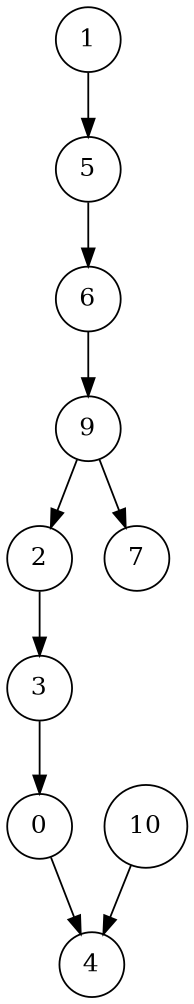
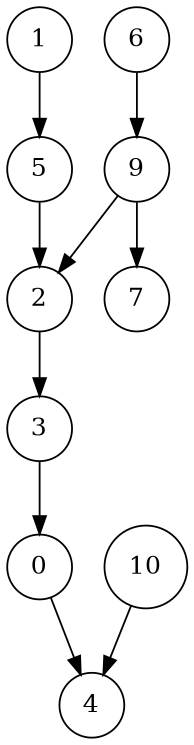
(88, 225) -> (40, 225)
